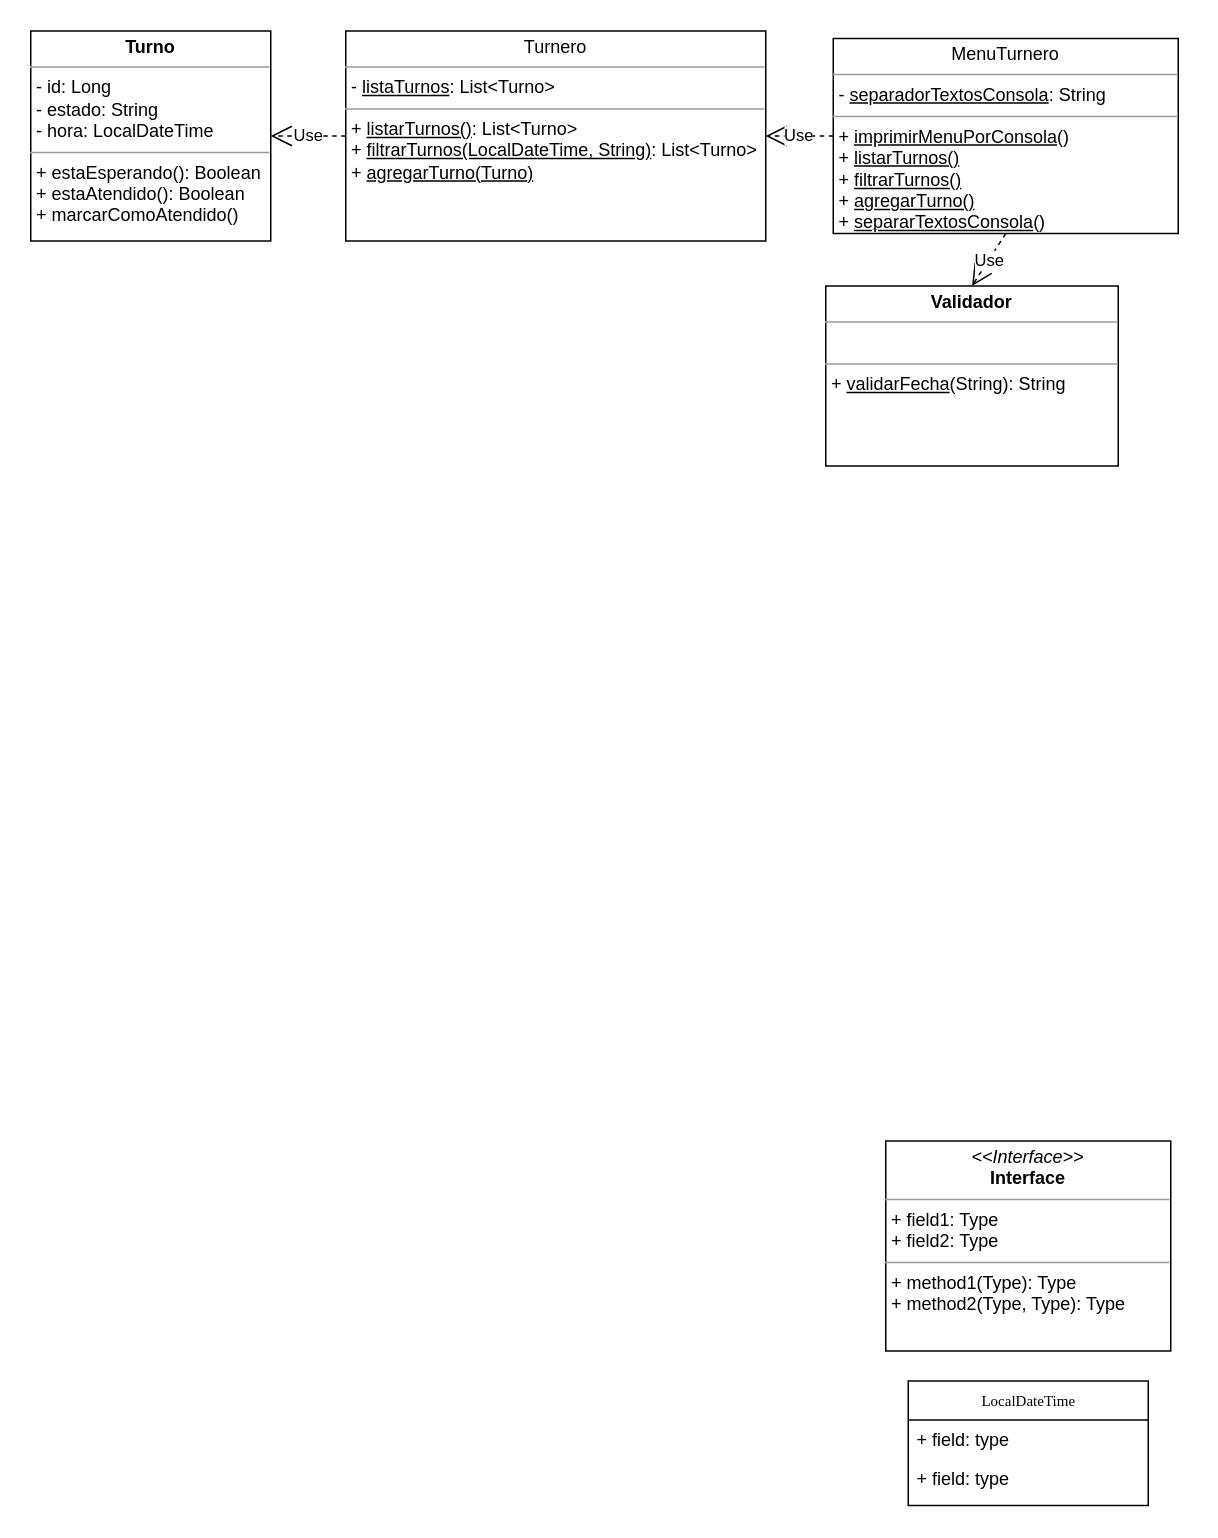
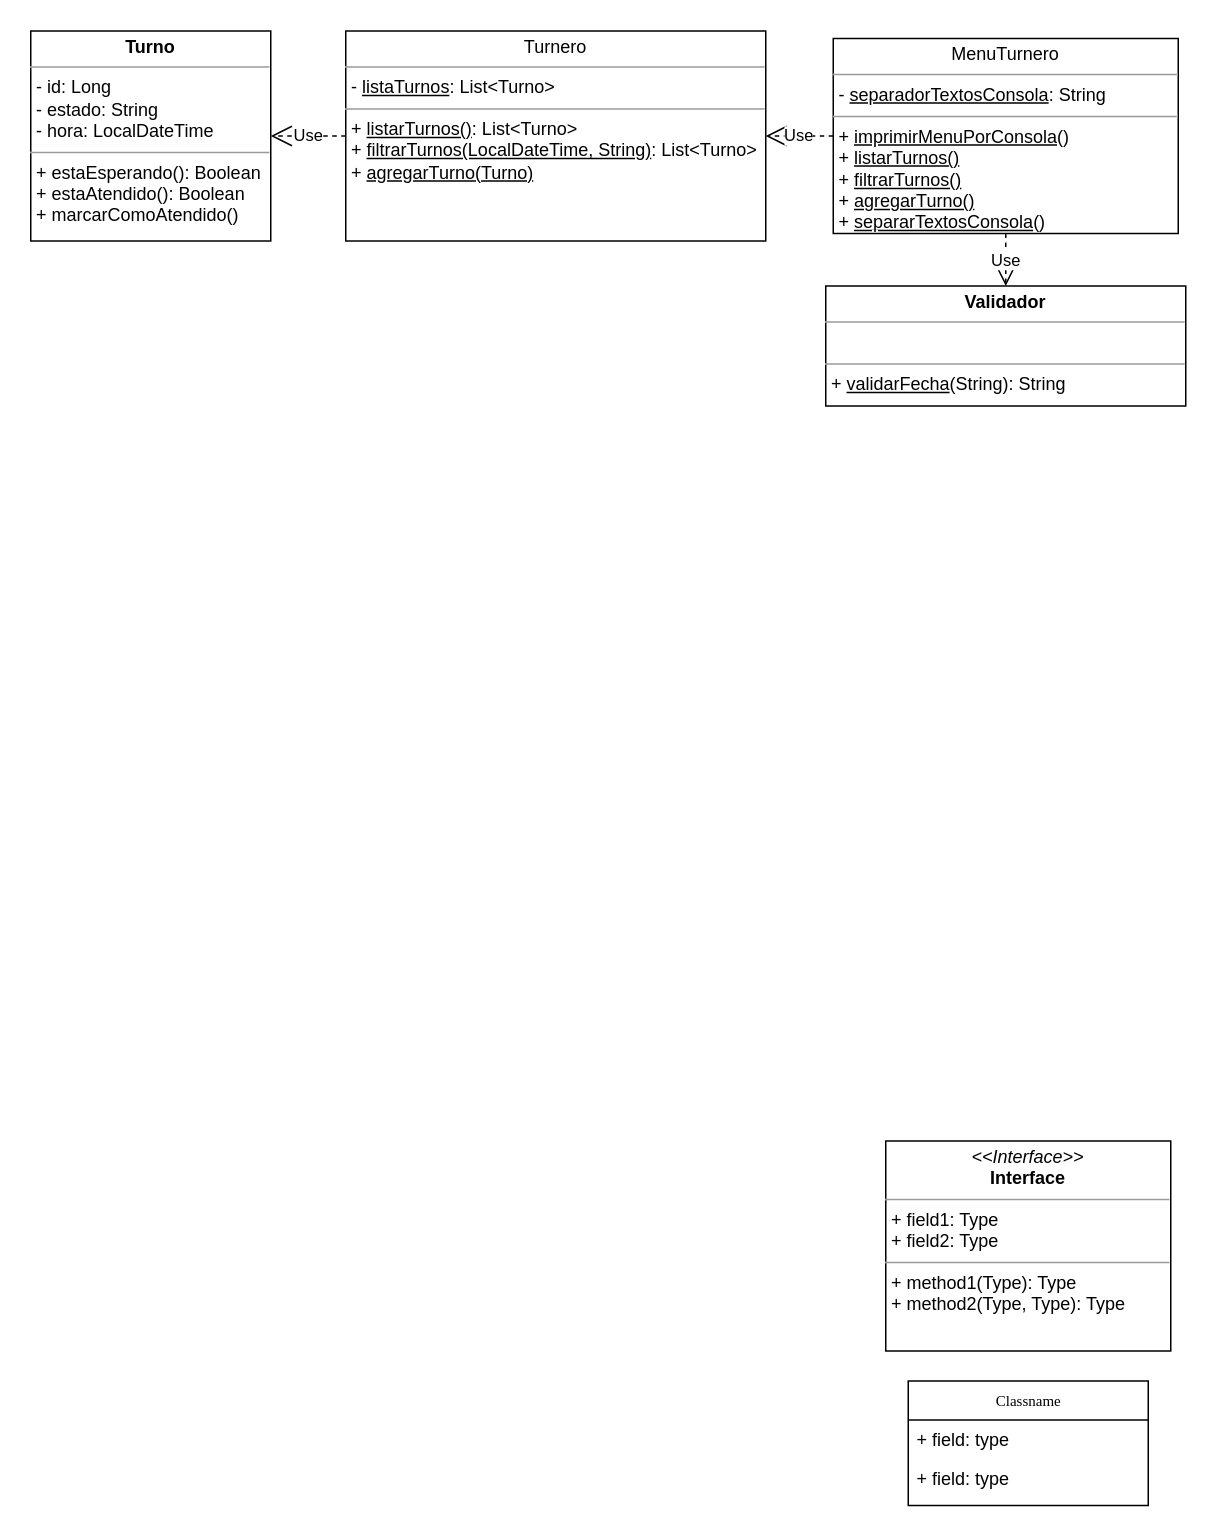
(972, 376) -> (1006, 346)
(1029, 1400) -> (1029, 1400)
